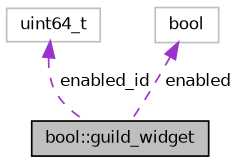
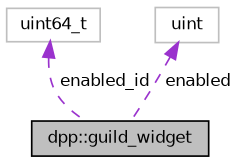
(187, 25) -> (187, 25)
(120, 139) -> (120, 139)
